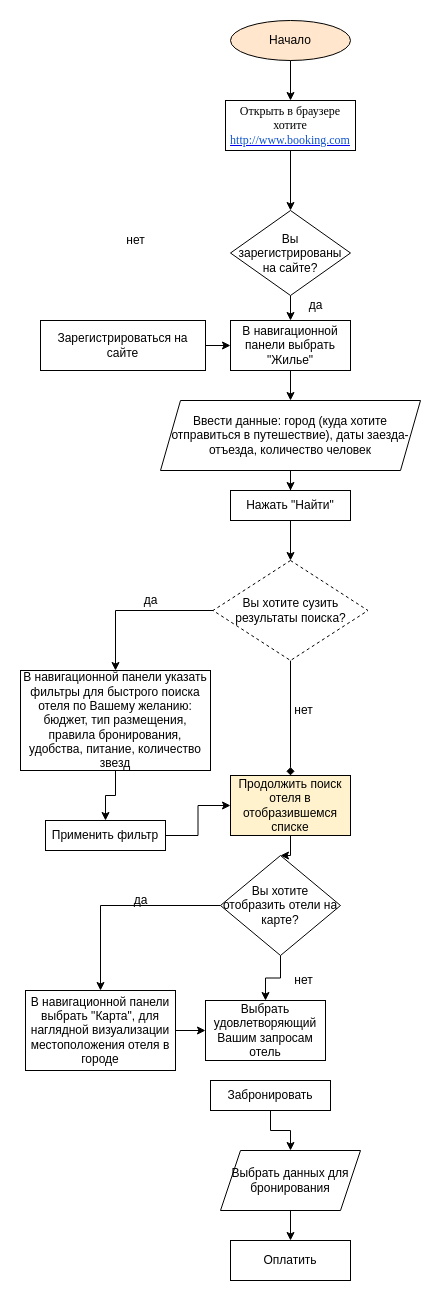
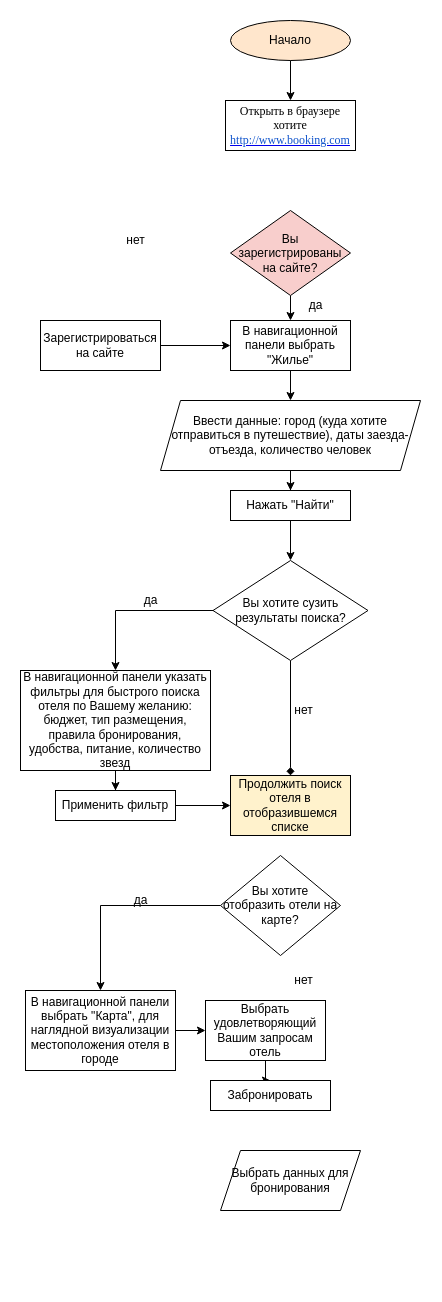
(291, 177) -> none
(291, 253) -> (291, 253)
(123, 346) -> (101, 346)
(291, 611) -> (291, 611)
(106, 836) -> (116, 806)
(291, 847) -> none
(277, 978) -> none
none -> (266, 1071)
(277, 1131) -> none
(291, 1230) -> none
(291, 1261) -> none
